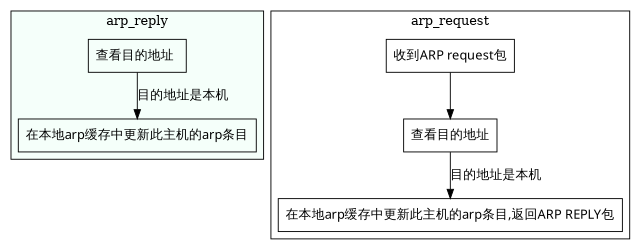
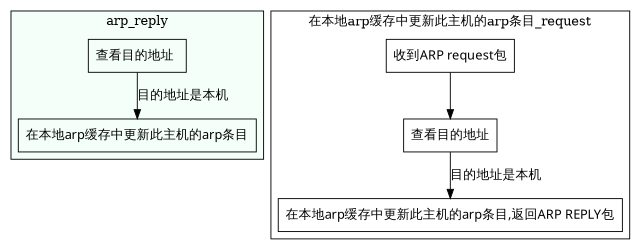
(450, 22) -> (450, 22)
